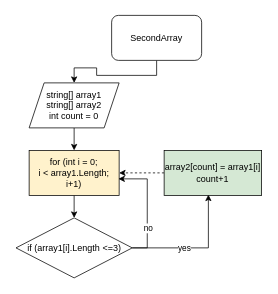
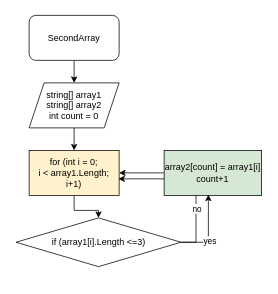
(156, 38) -> (74, 38)
(144, 173) -> (144, 173)
(74, 248) -> (98, 242)
